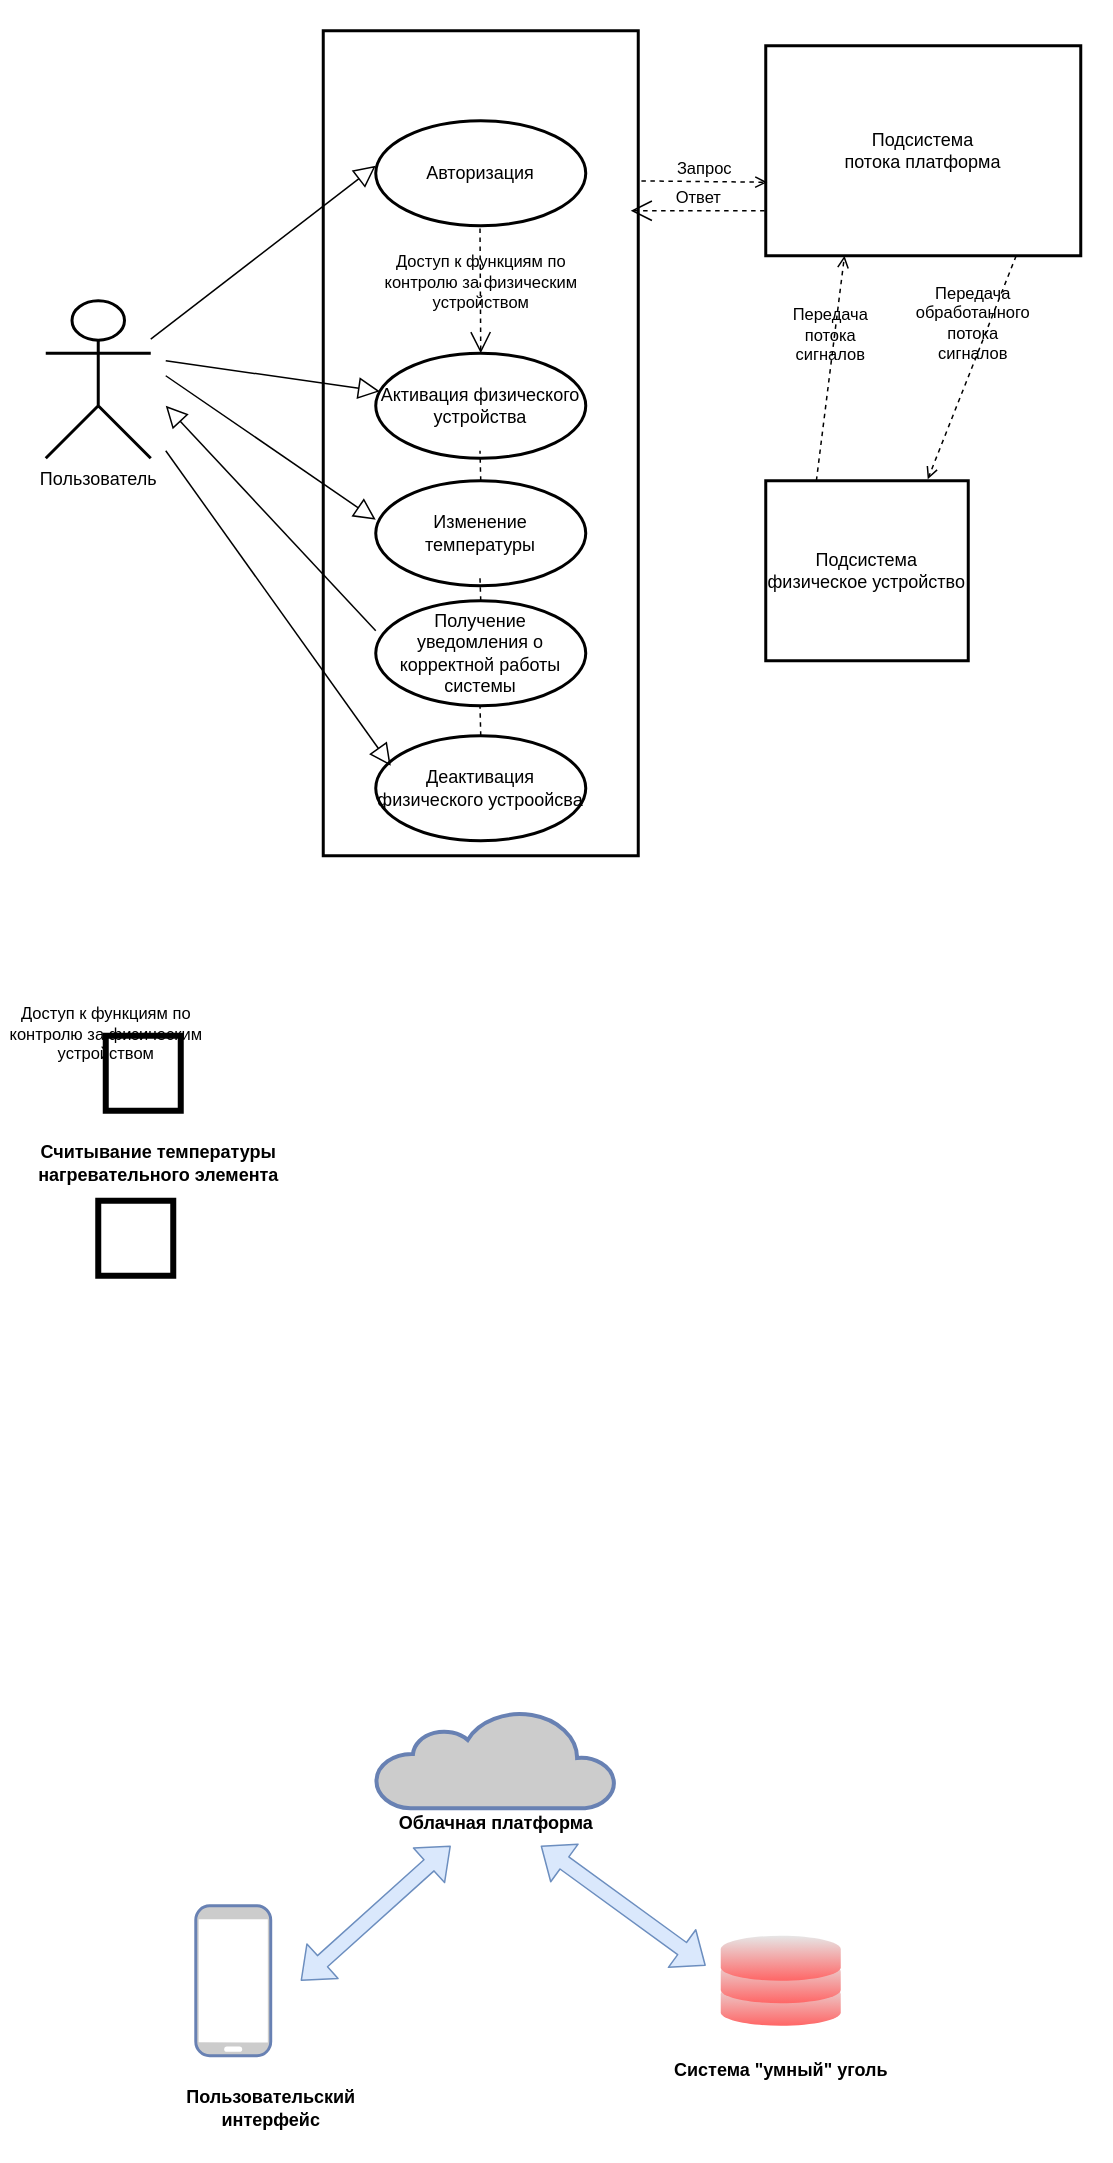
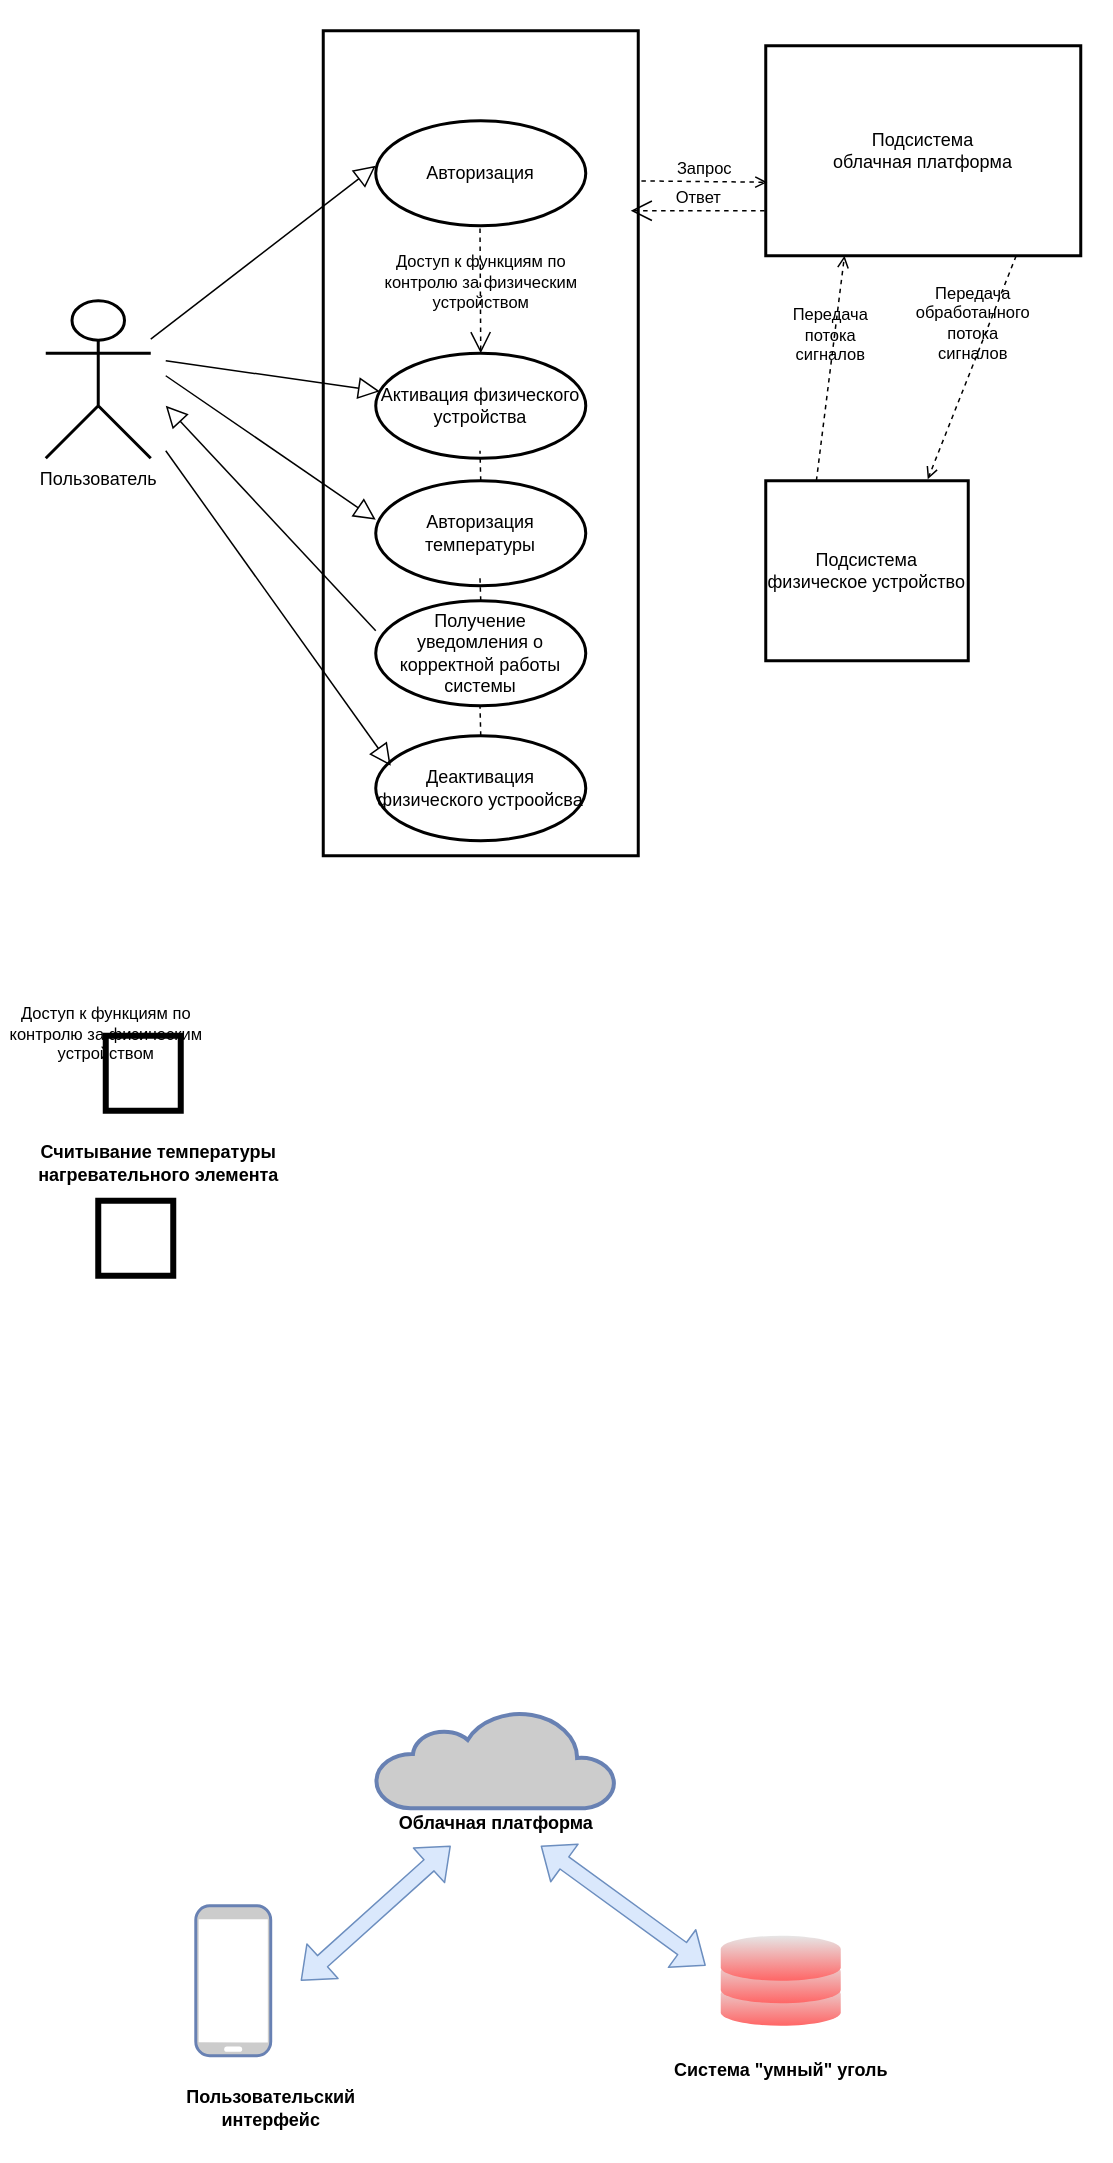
(923, 151) -> (923, 151)
(481, 533) -> (481, 533)
